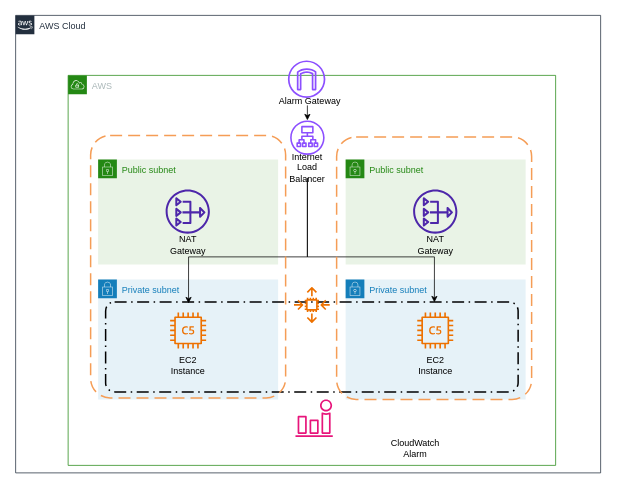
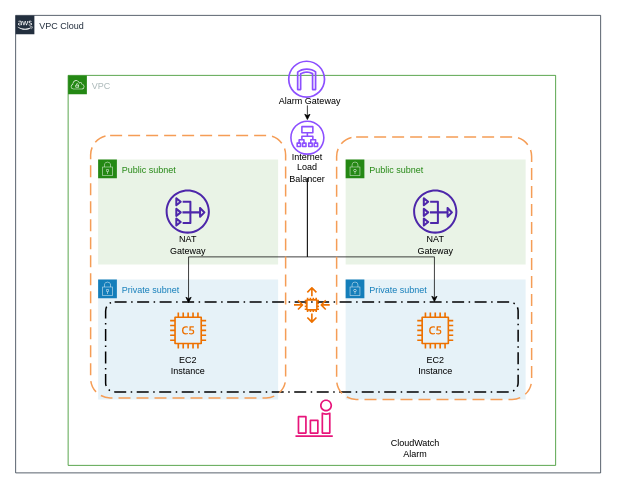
(60, 26) -> (60, 26)
(99, 86) -> (99, 86)
